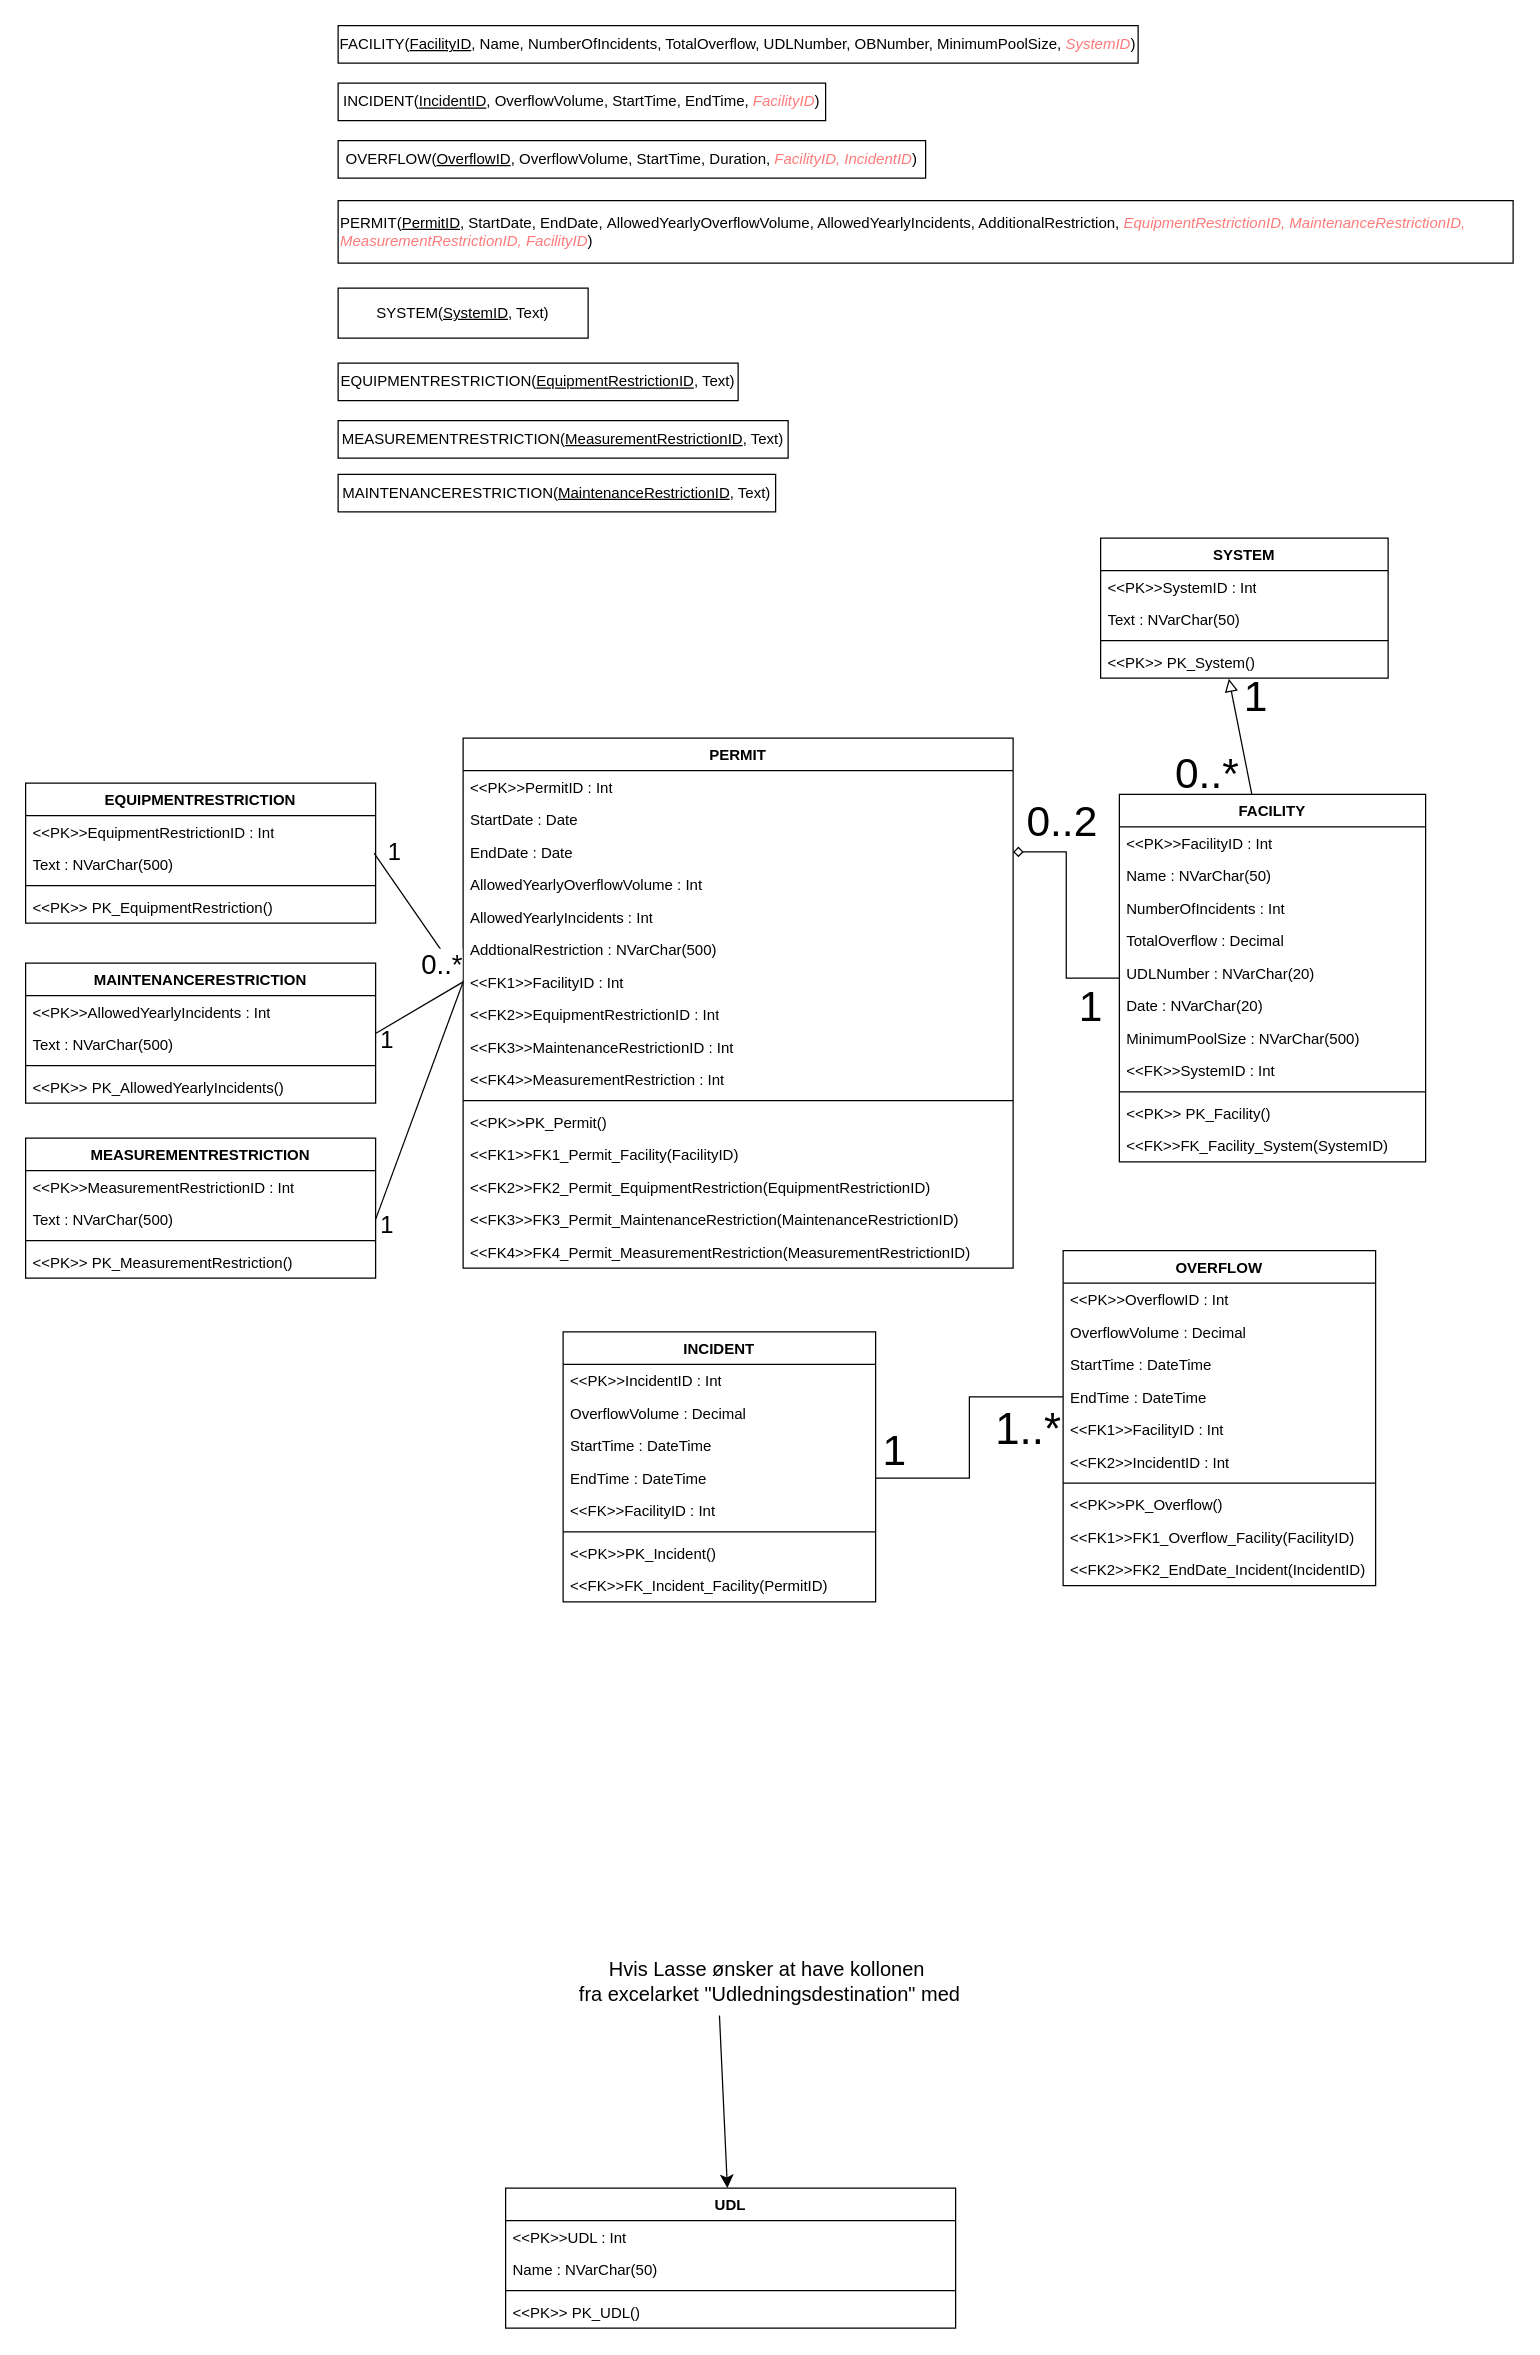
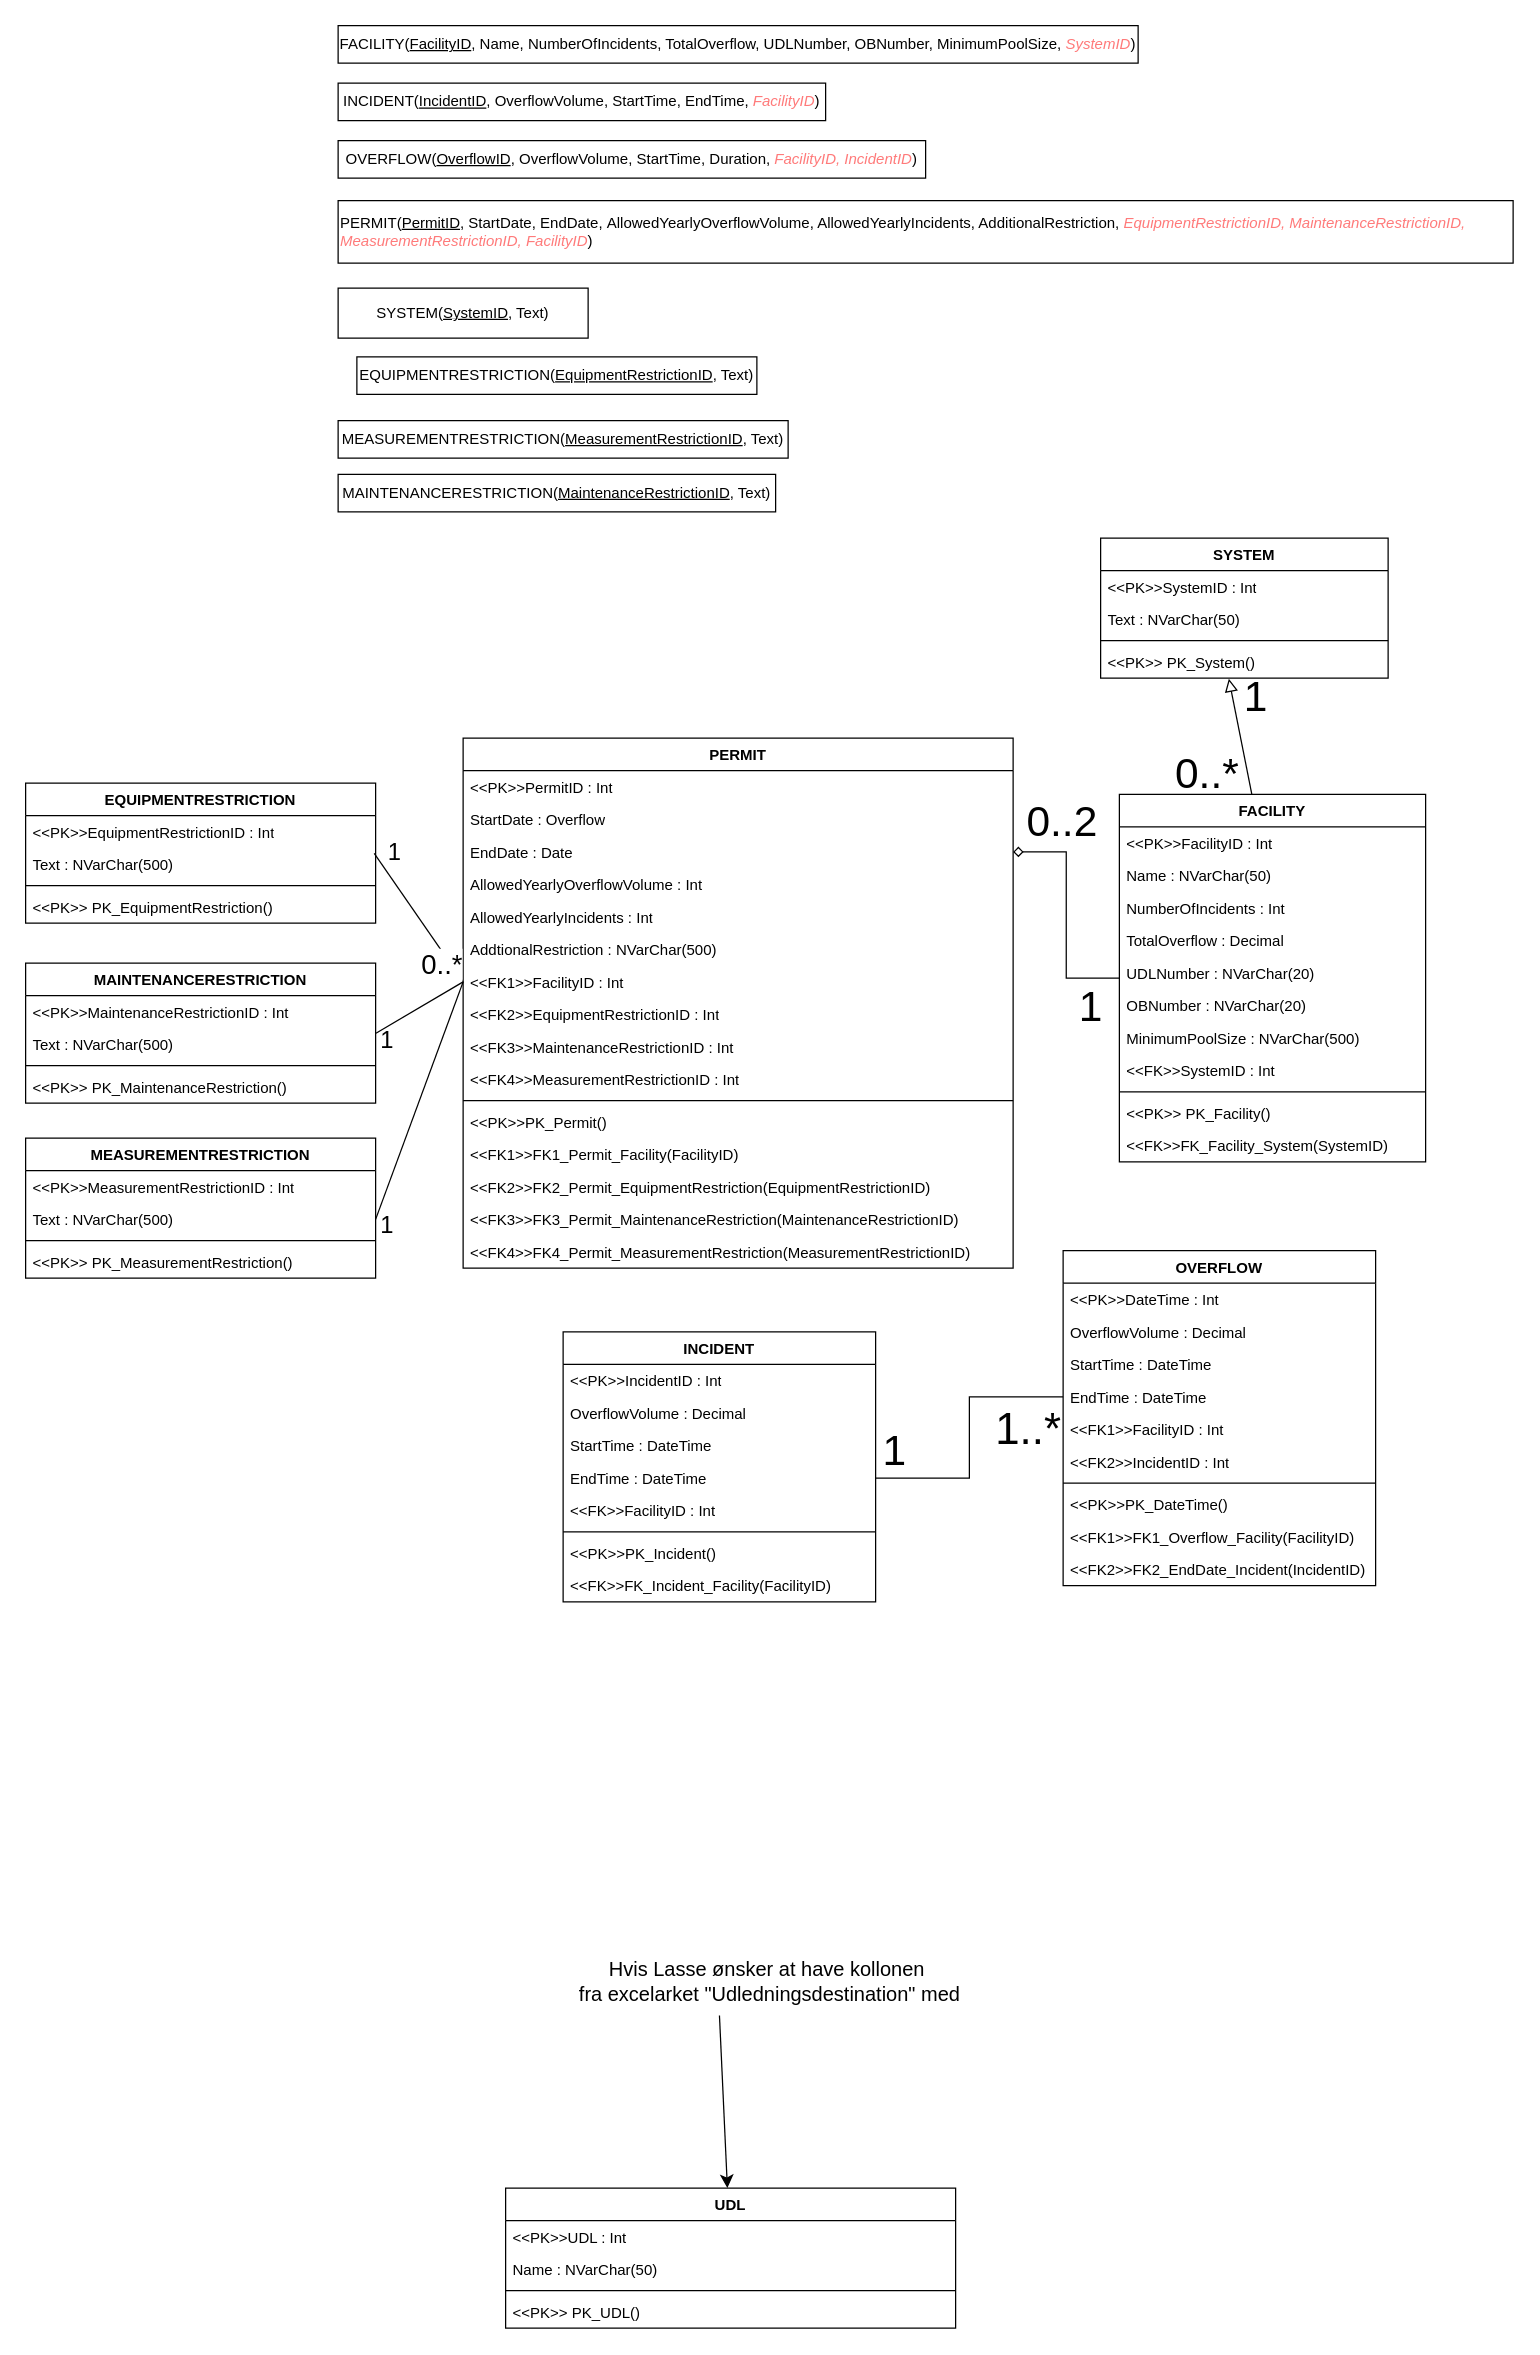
(538, 382) -> (557, 376)
(532, 821) -> (547, 821)
(1203, 1007) -> (1220, 1007)
(162, 1013) -> (173, 1013)
(608, 1081) -> (616, 1081)
(166, 1088) -> (168, 1088)
(1155, 1301) -> (1147, 1301)
(1148, 1506) -> (1148, 1506)
(712, 1587) -> (717, 1587)
